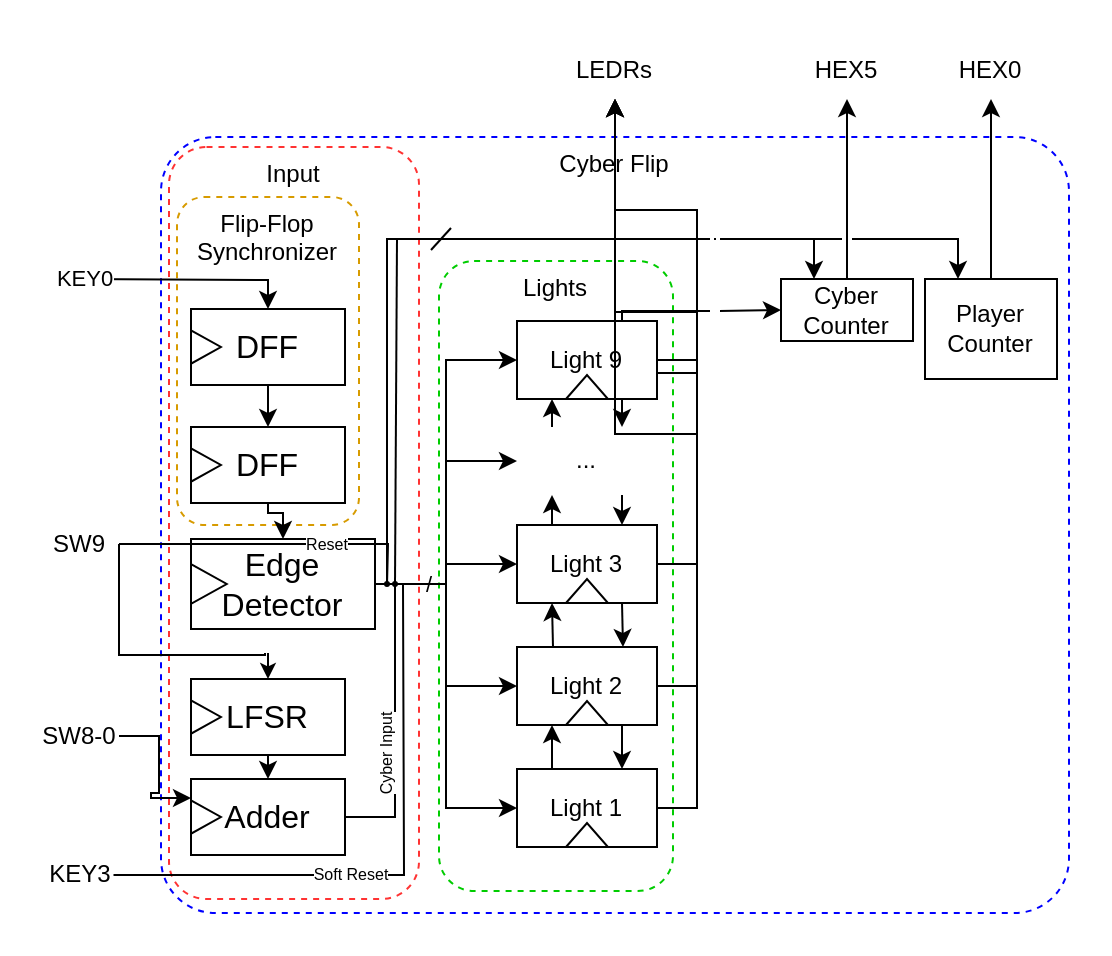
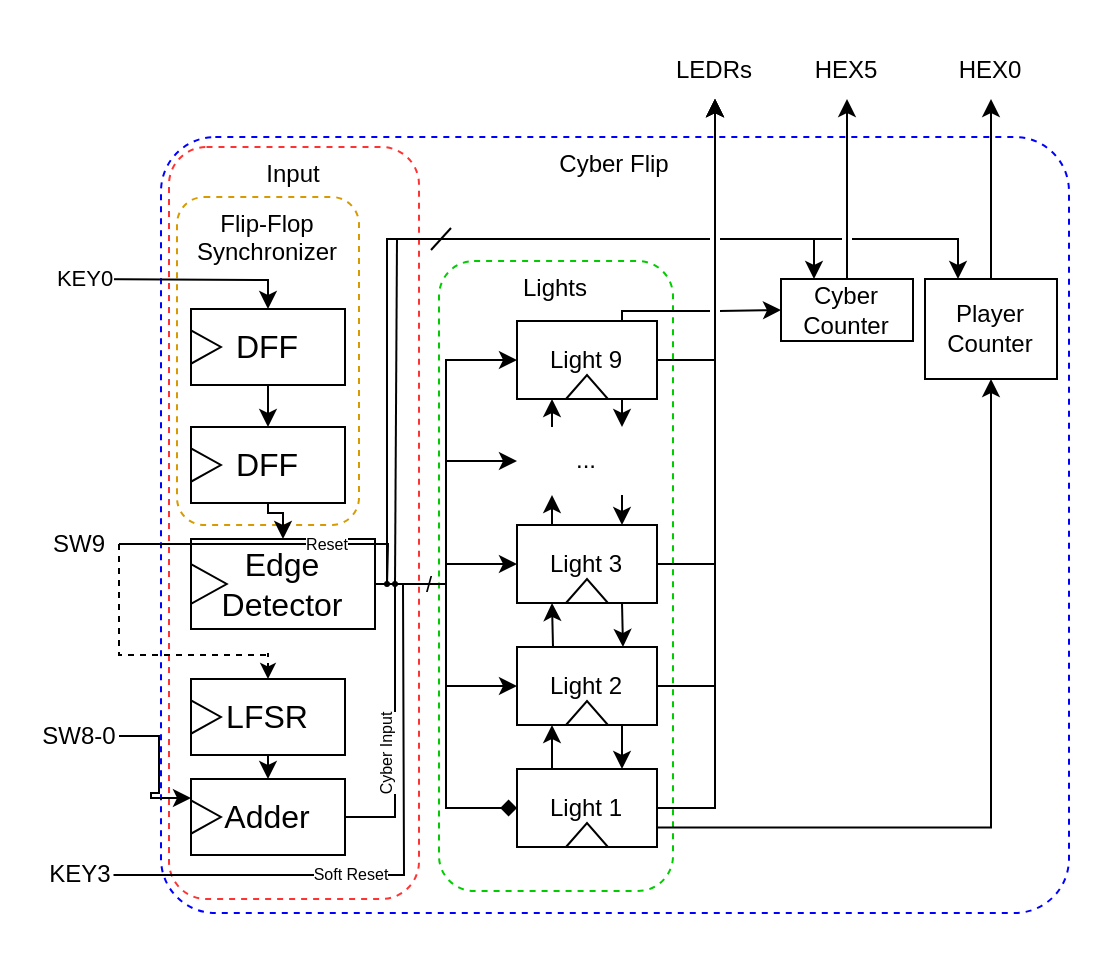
(615, 70) -> (715, 70)
(148, 655) -> (148, 655)
none -> (991, 778)
(501, 808) -> (500, 808)
